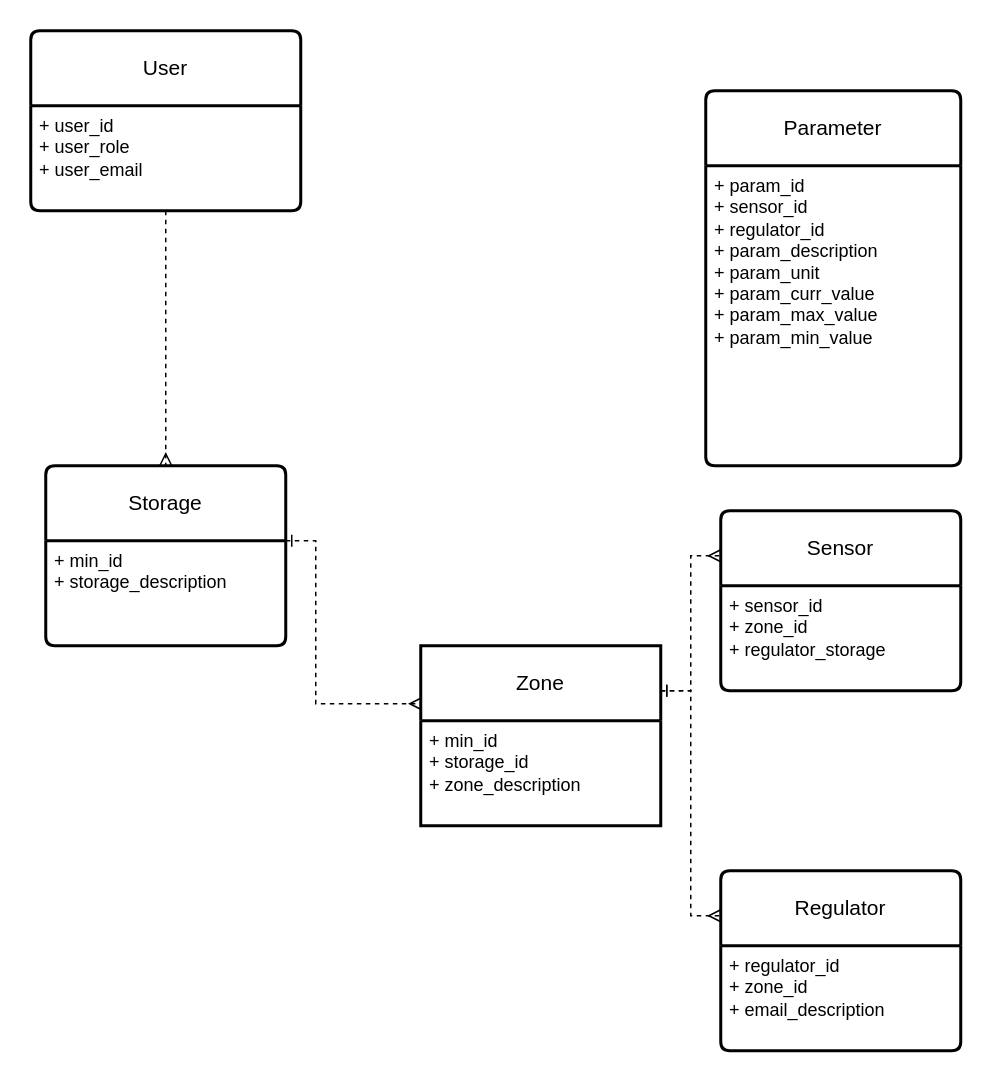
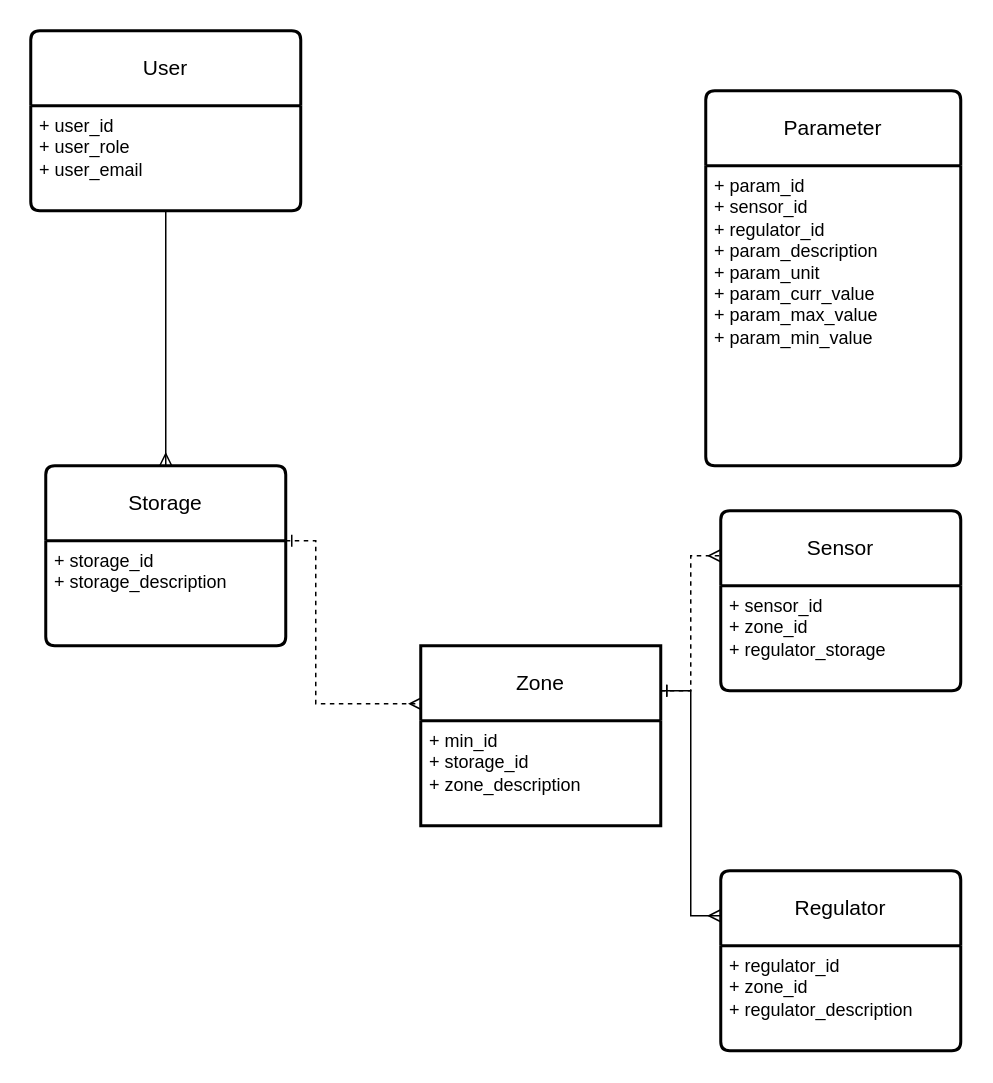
(166, 338) -> (166, 338)
(154, 573) -> (154, 573)
(691, 816) -> (691, 816)
(814, 989) -> (836, 989)
